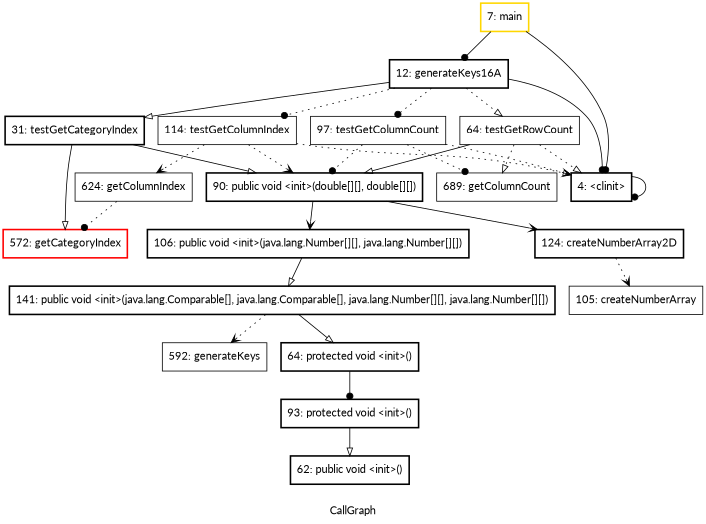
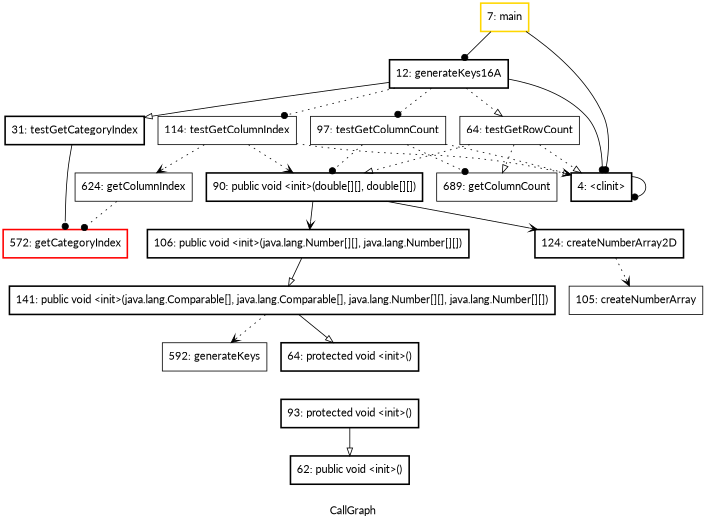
(194, 159) -> none
(414, 160) -> (414, 160)
(67, 183) -> (67, 183)
(350, 382) -> none
